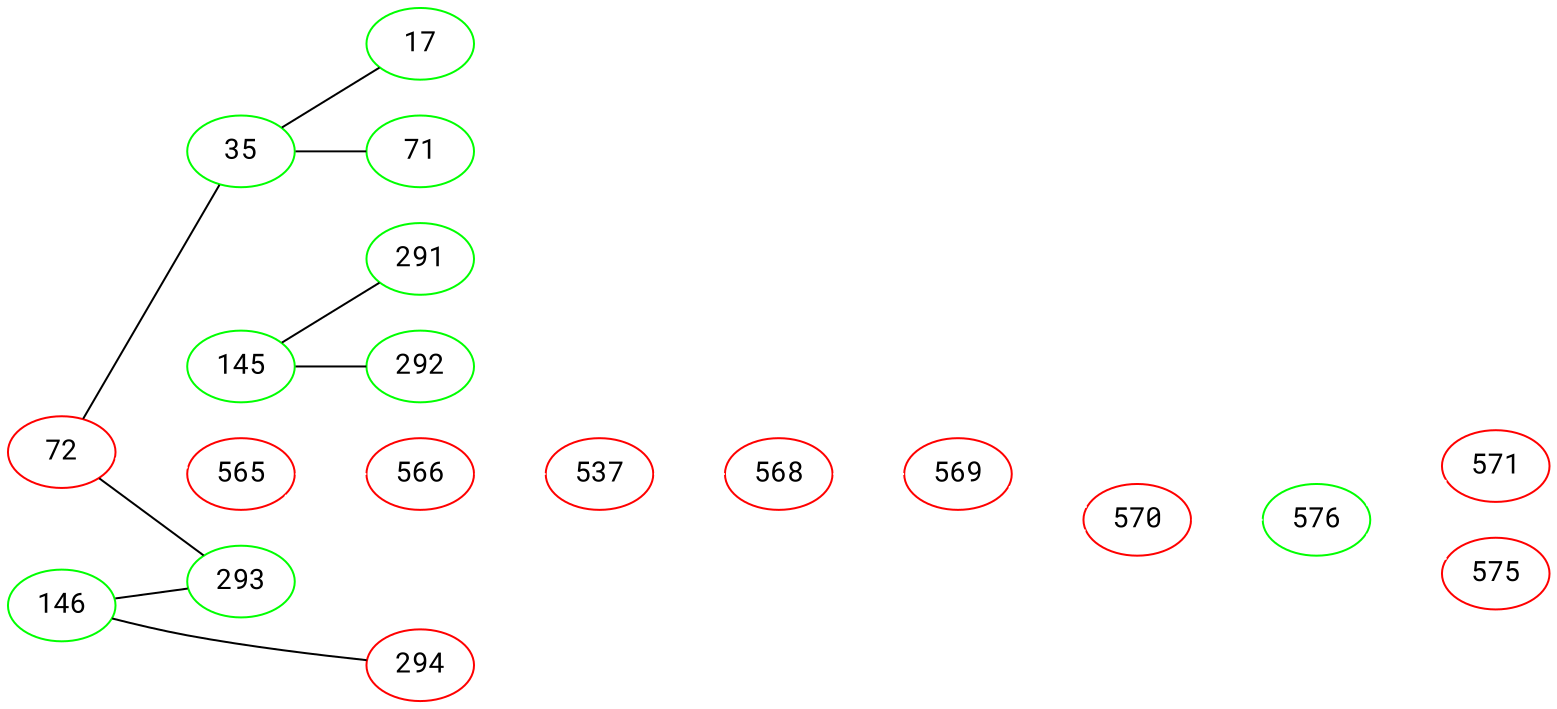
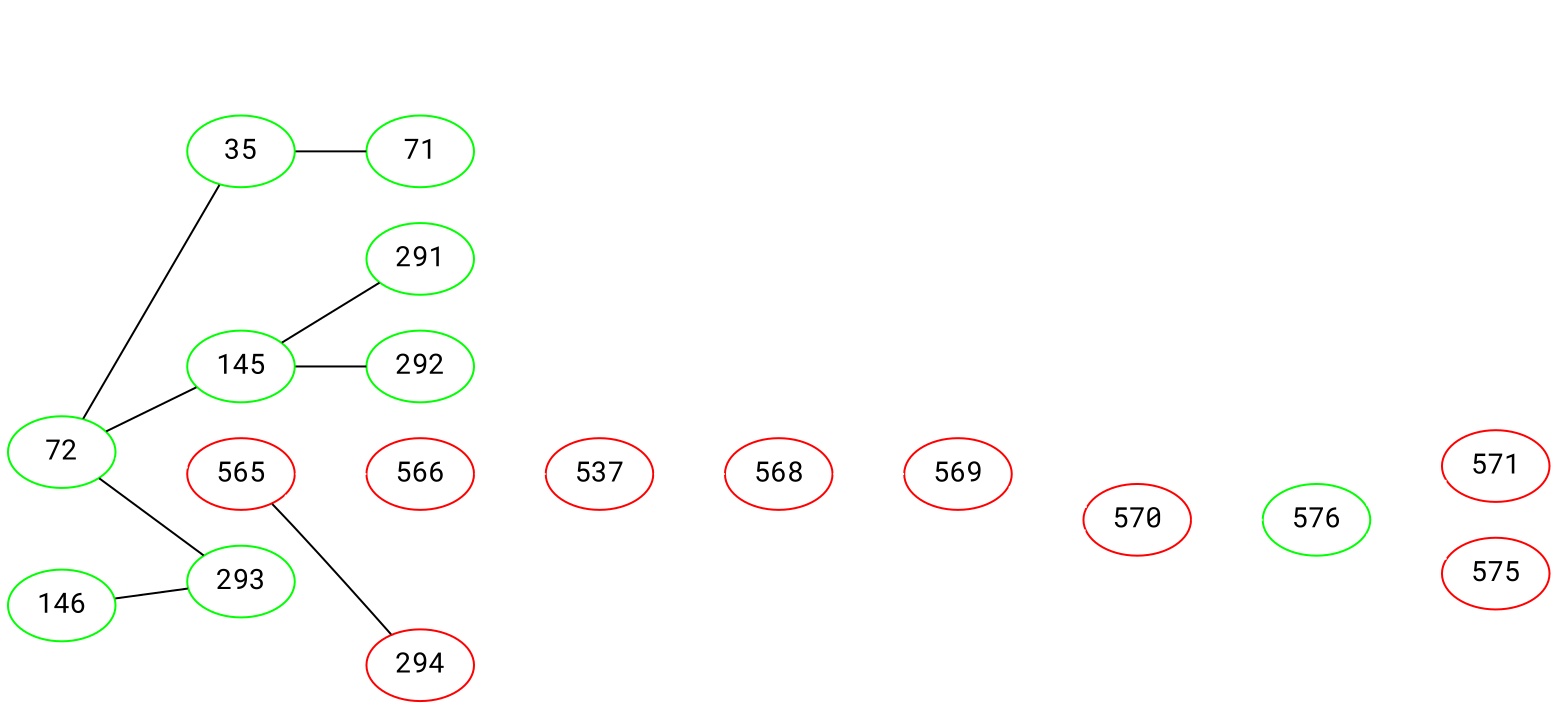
(420, 44) -> none
none -> (151, 409)
(62, 452) -> (62, 452)
(239, 644) -> (332, 569)
